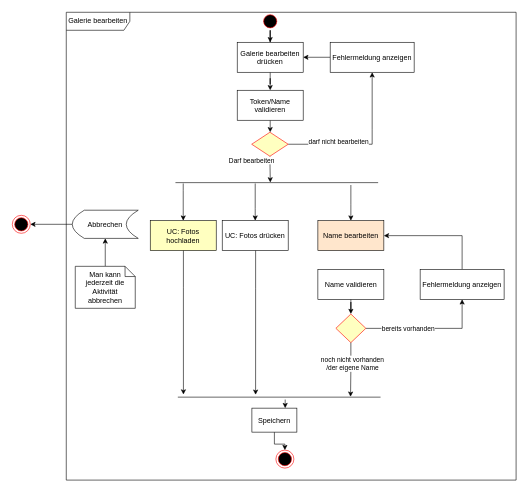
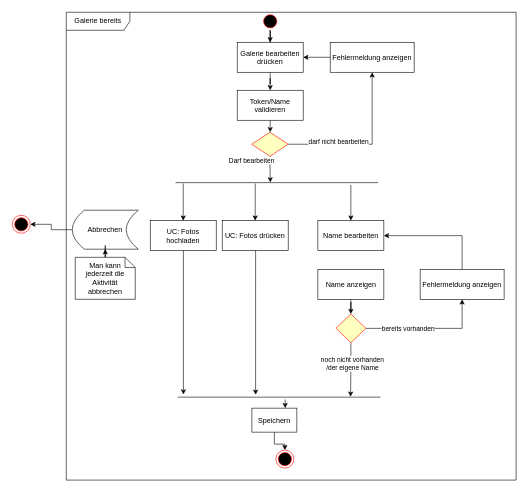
(98, 21) -> (98, 21)
(105, 224) -> (105, 230)
(183, 236) -> (183, 236)
(351, 236) -> (351, 236)
(351, 285) -> (351, 285)
(105, 287) -> (105, 278)
